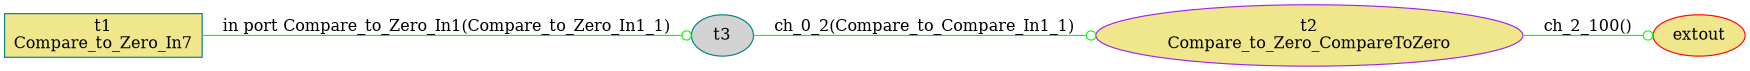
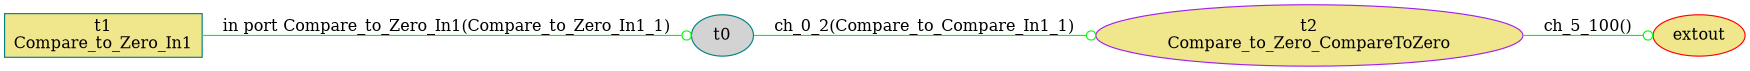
(1588, 27) -> (1588, 27)
(103, 35) -> (103, 35)
(722, 35) -> (722, 35)
